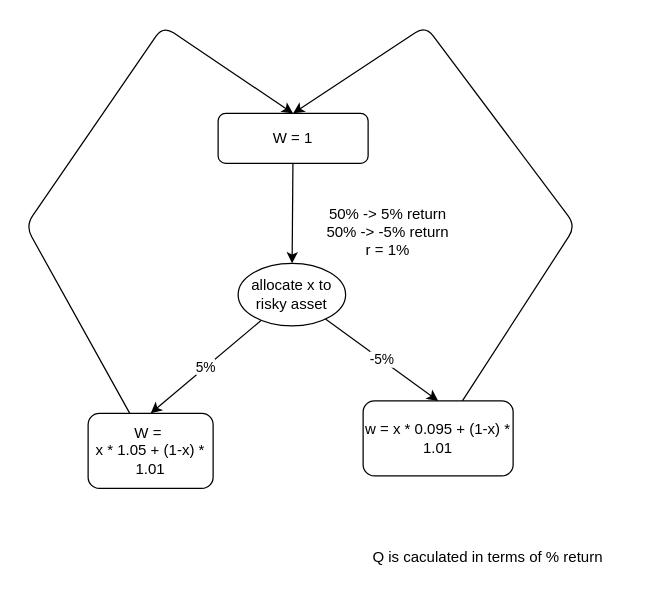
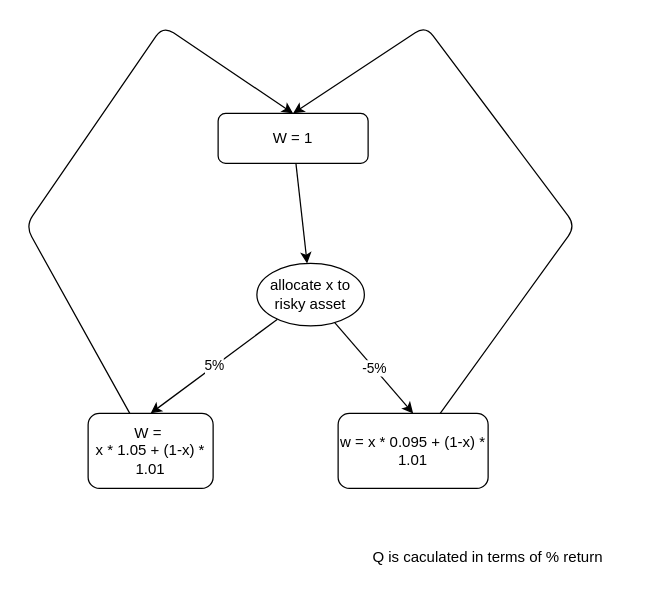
(388, 232) -> none
(292, 294) -> (311, 294)
(438, 438) -> (413, 451)
